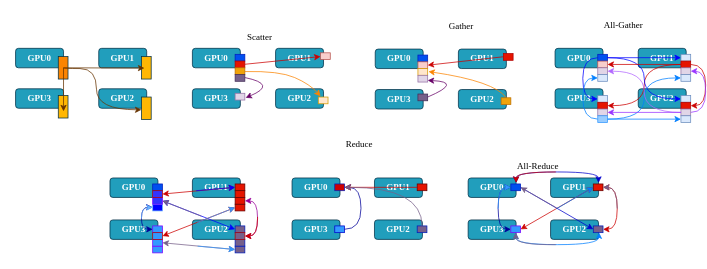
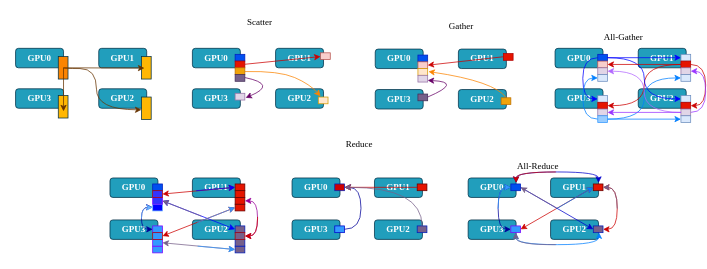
(624, 26) -> (624, 37)
(260, 37) -> (260, 22)
